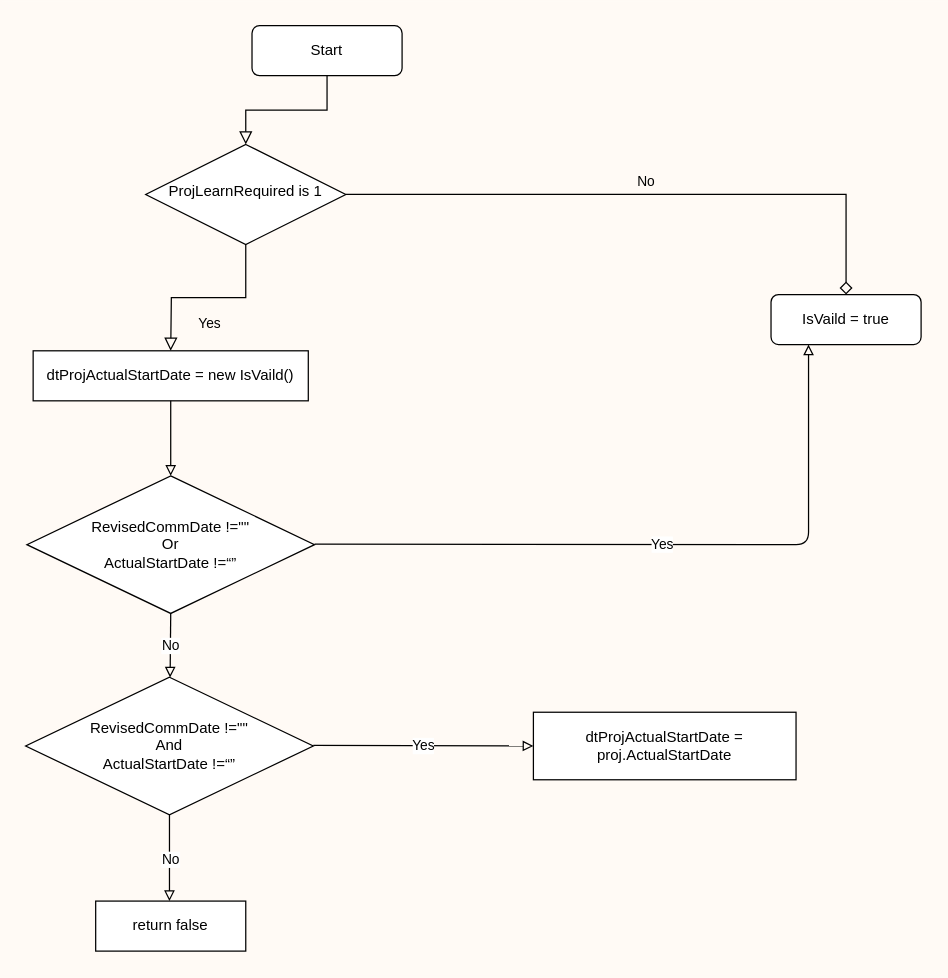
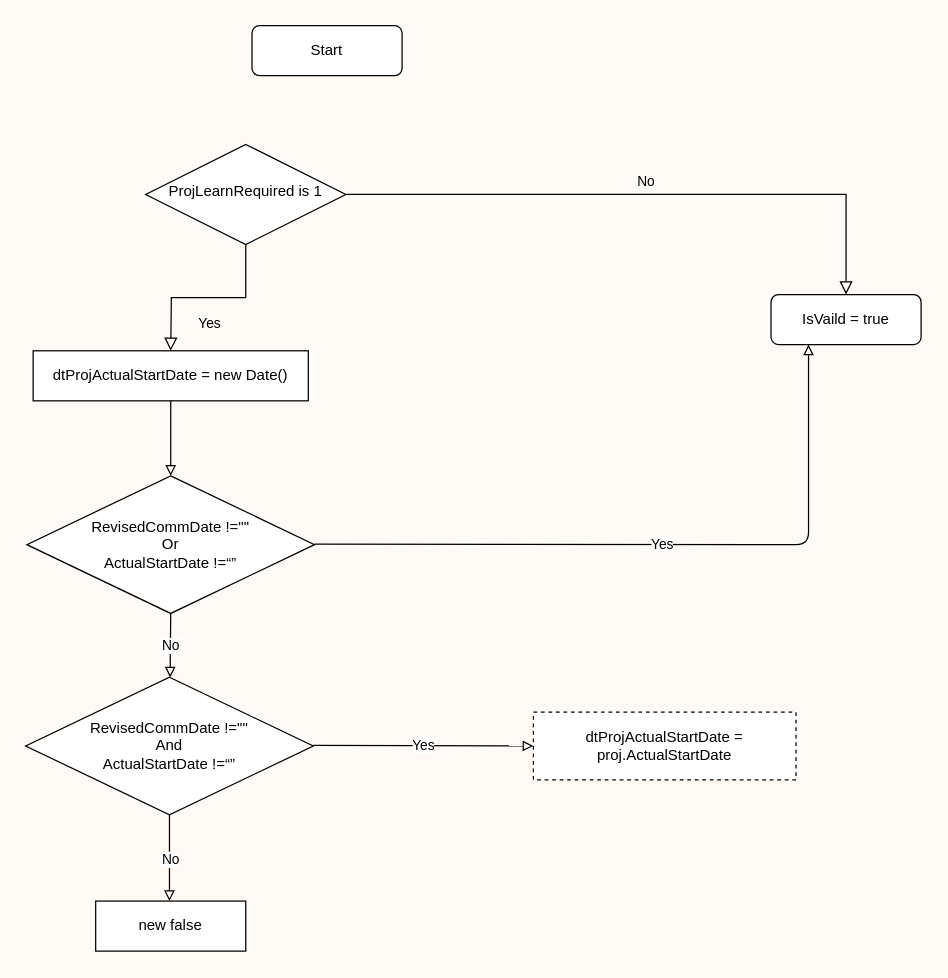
(293, 110) -> none
(846, 280) -> (846, 280)
(171, 376) -> (171, 376)
(664, 746) -> (664, 746)
(171, 926) -> (171, 926)
